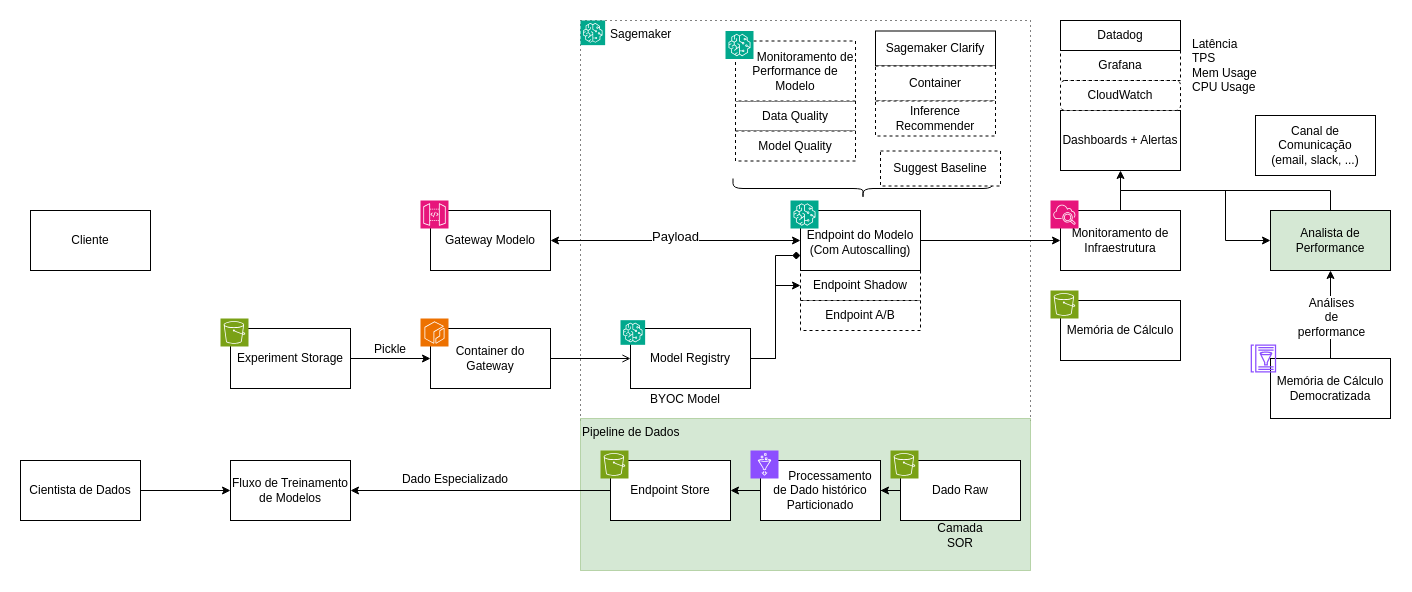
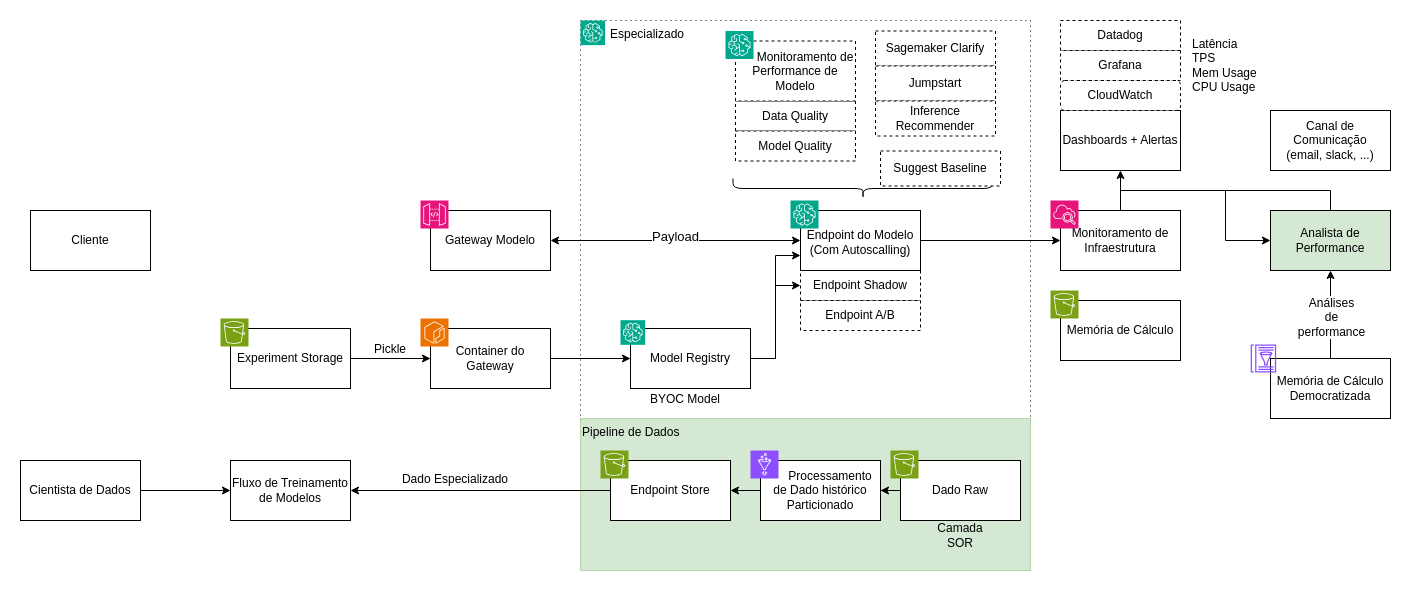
(641, 35) -> (650, 35)
(1121, 36) -> (1121, 36)
(936, 49) -> (936, 49)
(936, 84) -> (936, 84)
(1316, 146) -> (1331, 141)
(791, 256) -> (792, 256)
(624, 359) -> (622, 359)
